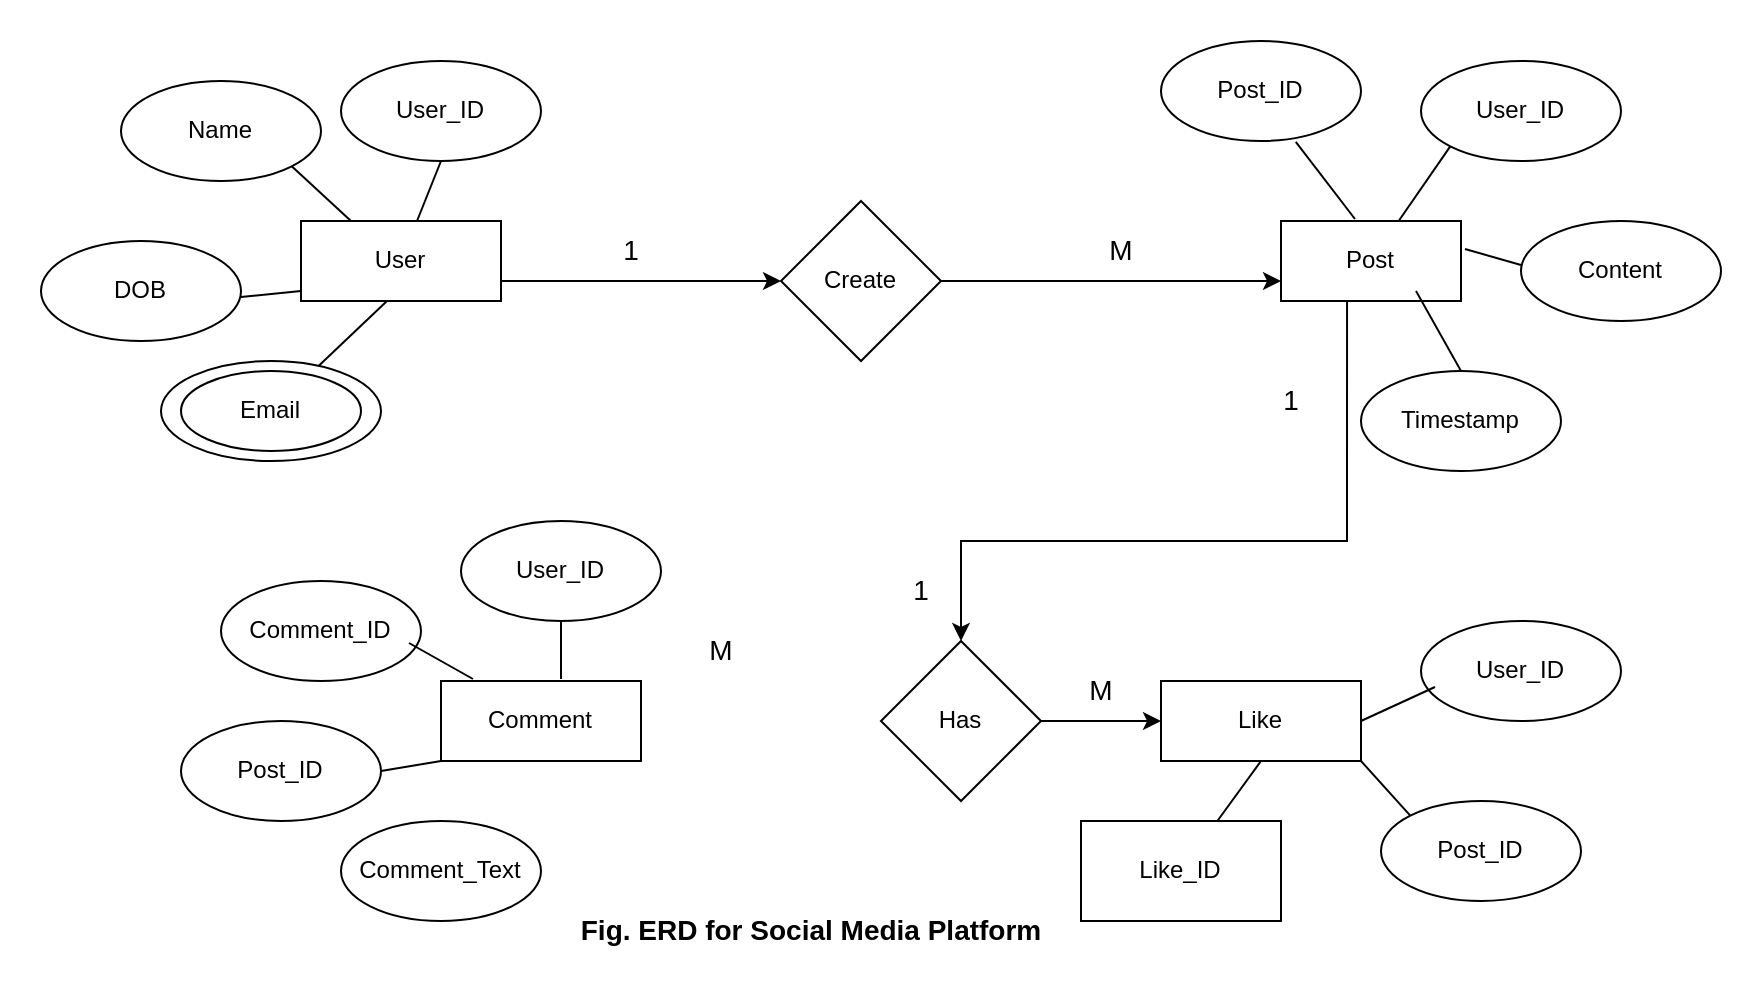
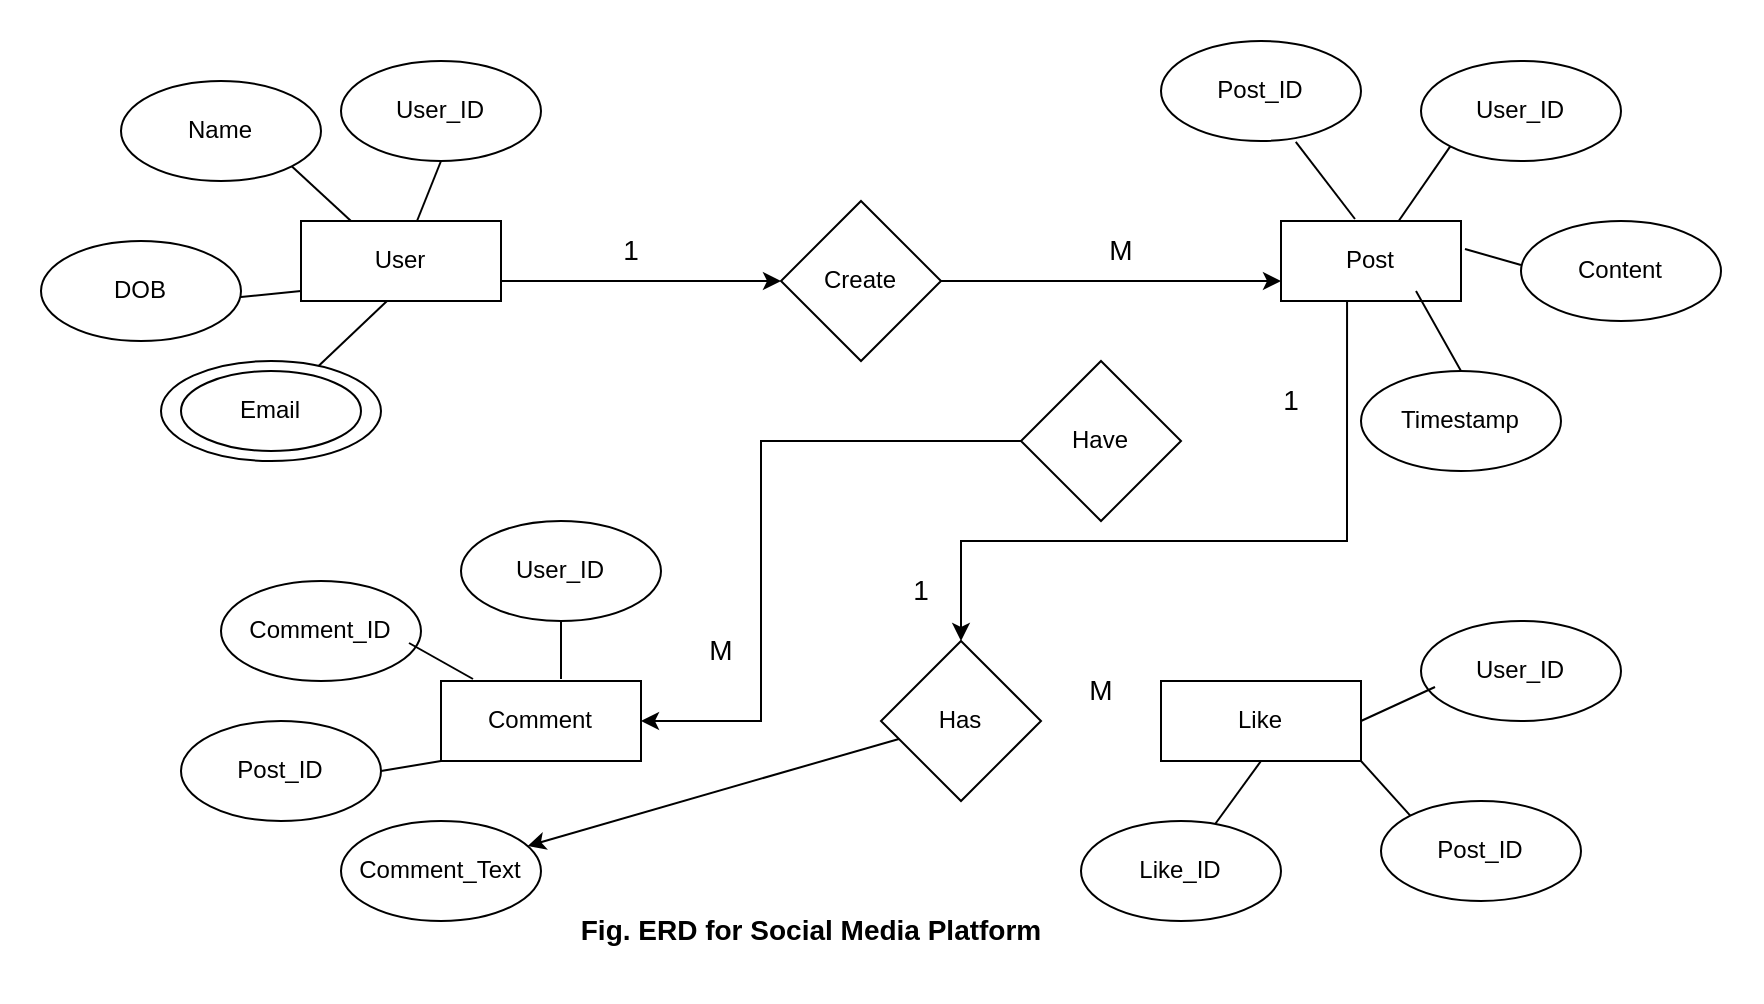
none -> (1101, 441)
none -> (761, 504)
(1094, 721) -> (720, 791)
(1181, 871) -> (1181, 871)
